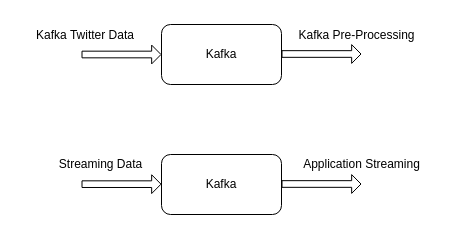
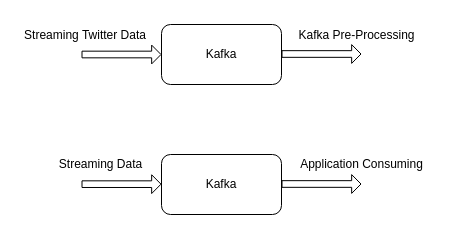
(86, 36) -> (86, 36)
(362, 165) -> (362, 165)
